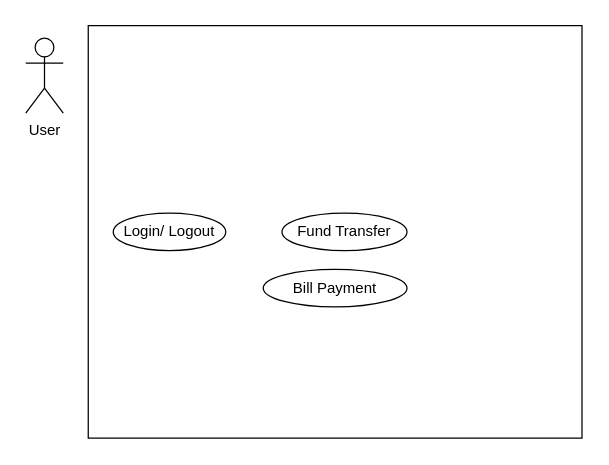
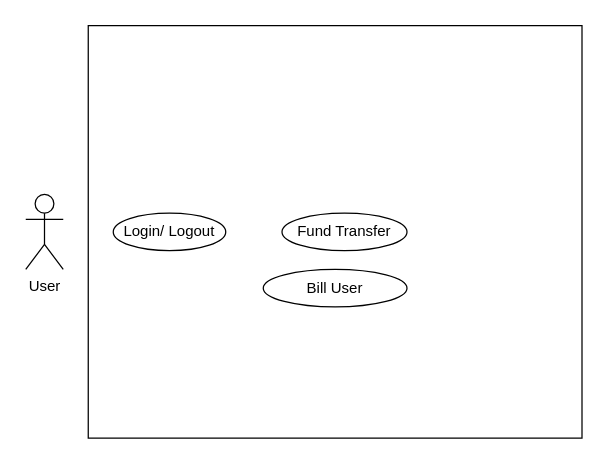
(44, 76) -> (44, 232)
(335, 288) -> (335, 288)
